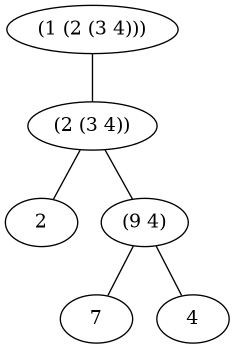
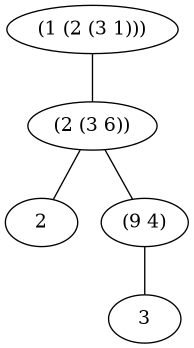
(92, 29) -> (92, 29)
(92, 126) -> (92, 126)
(96, 319) -> (145, 319)
(193, 319) -> none
